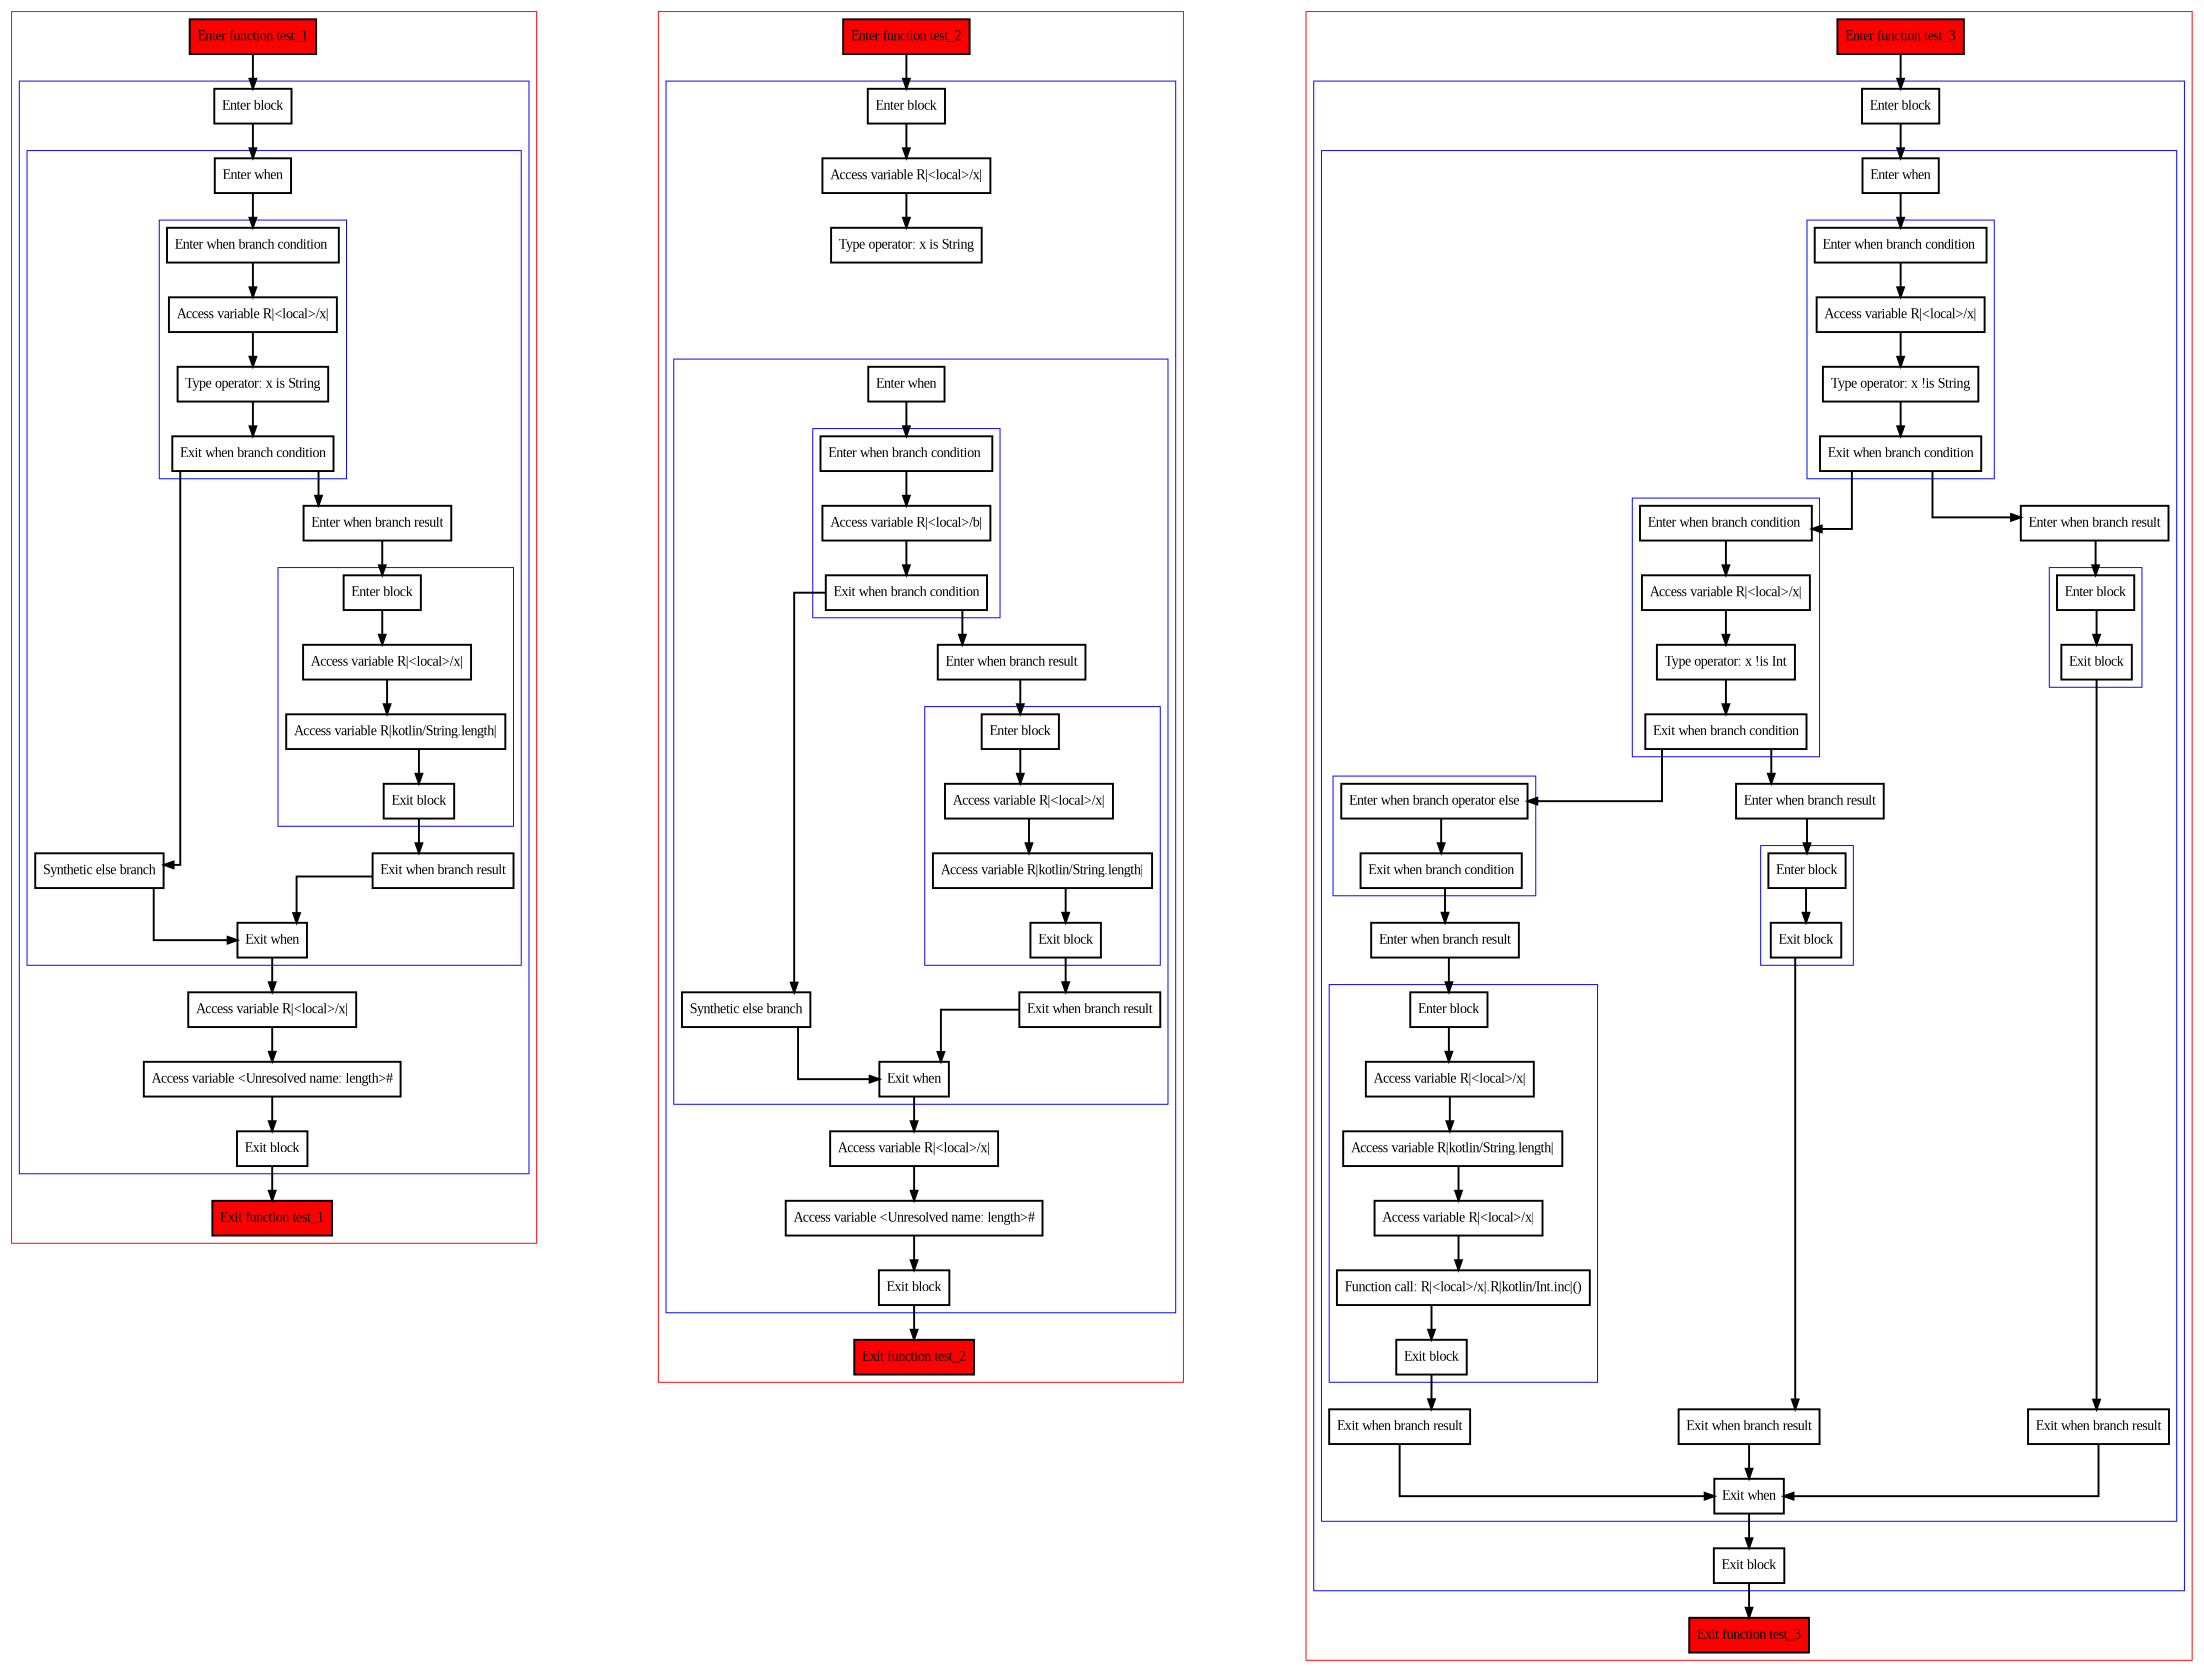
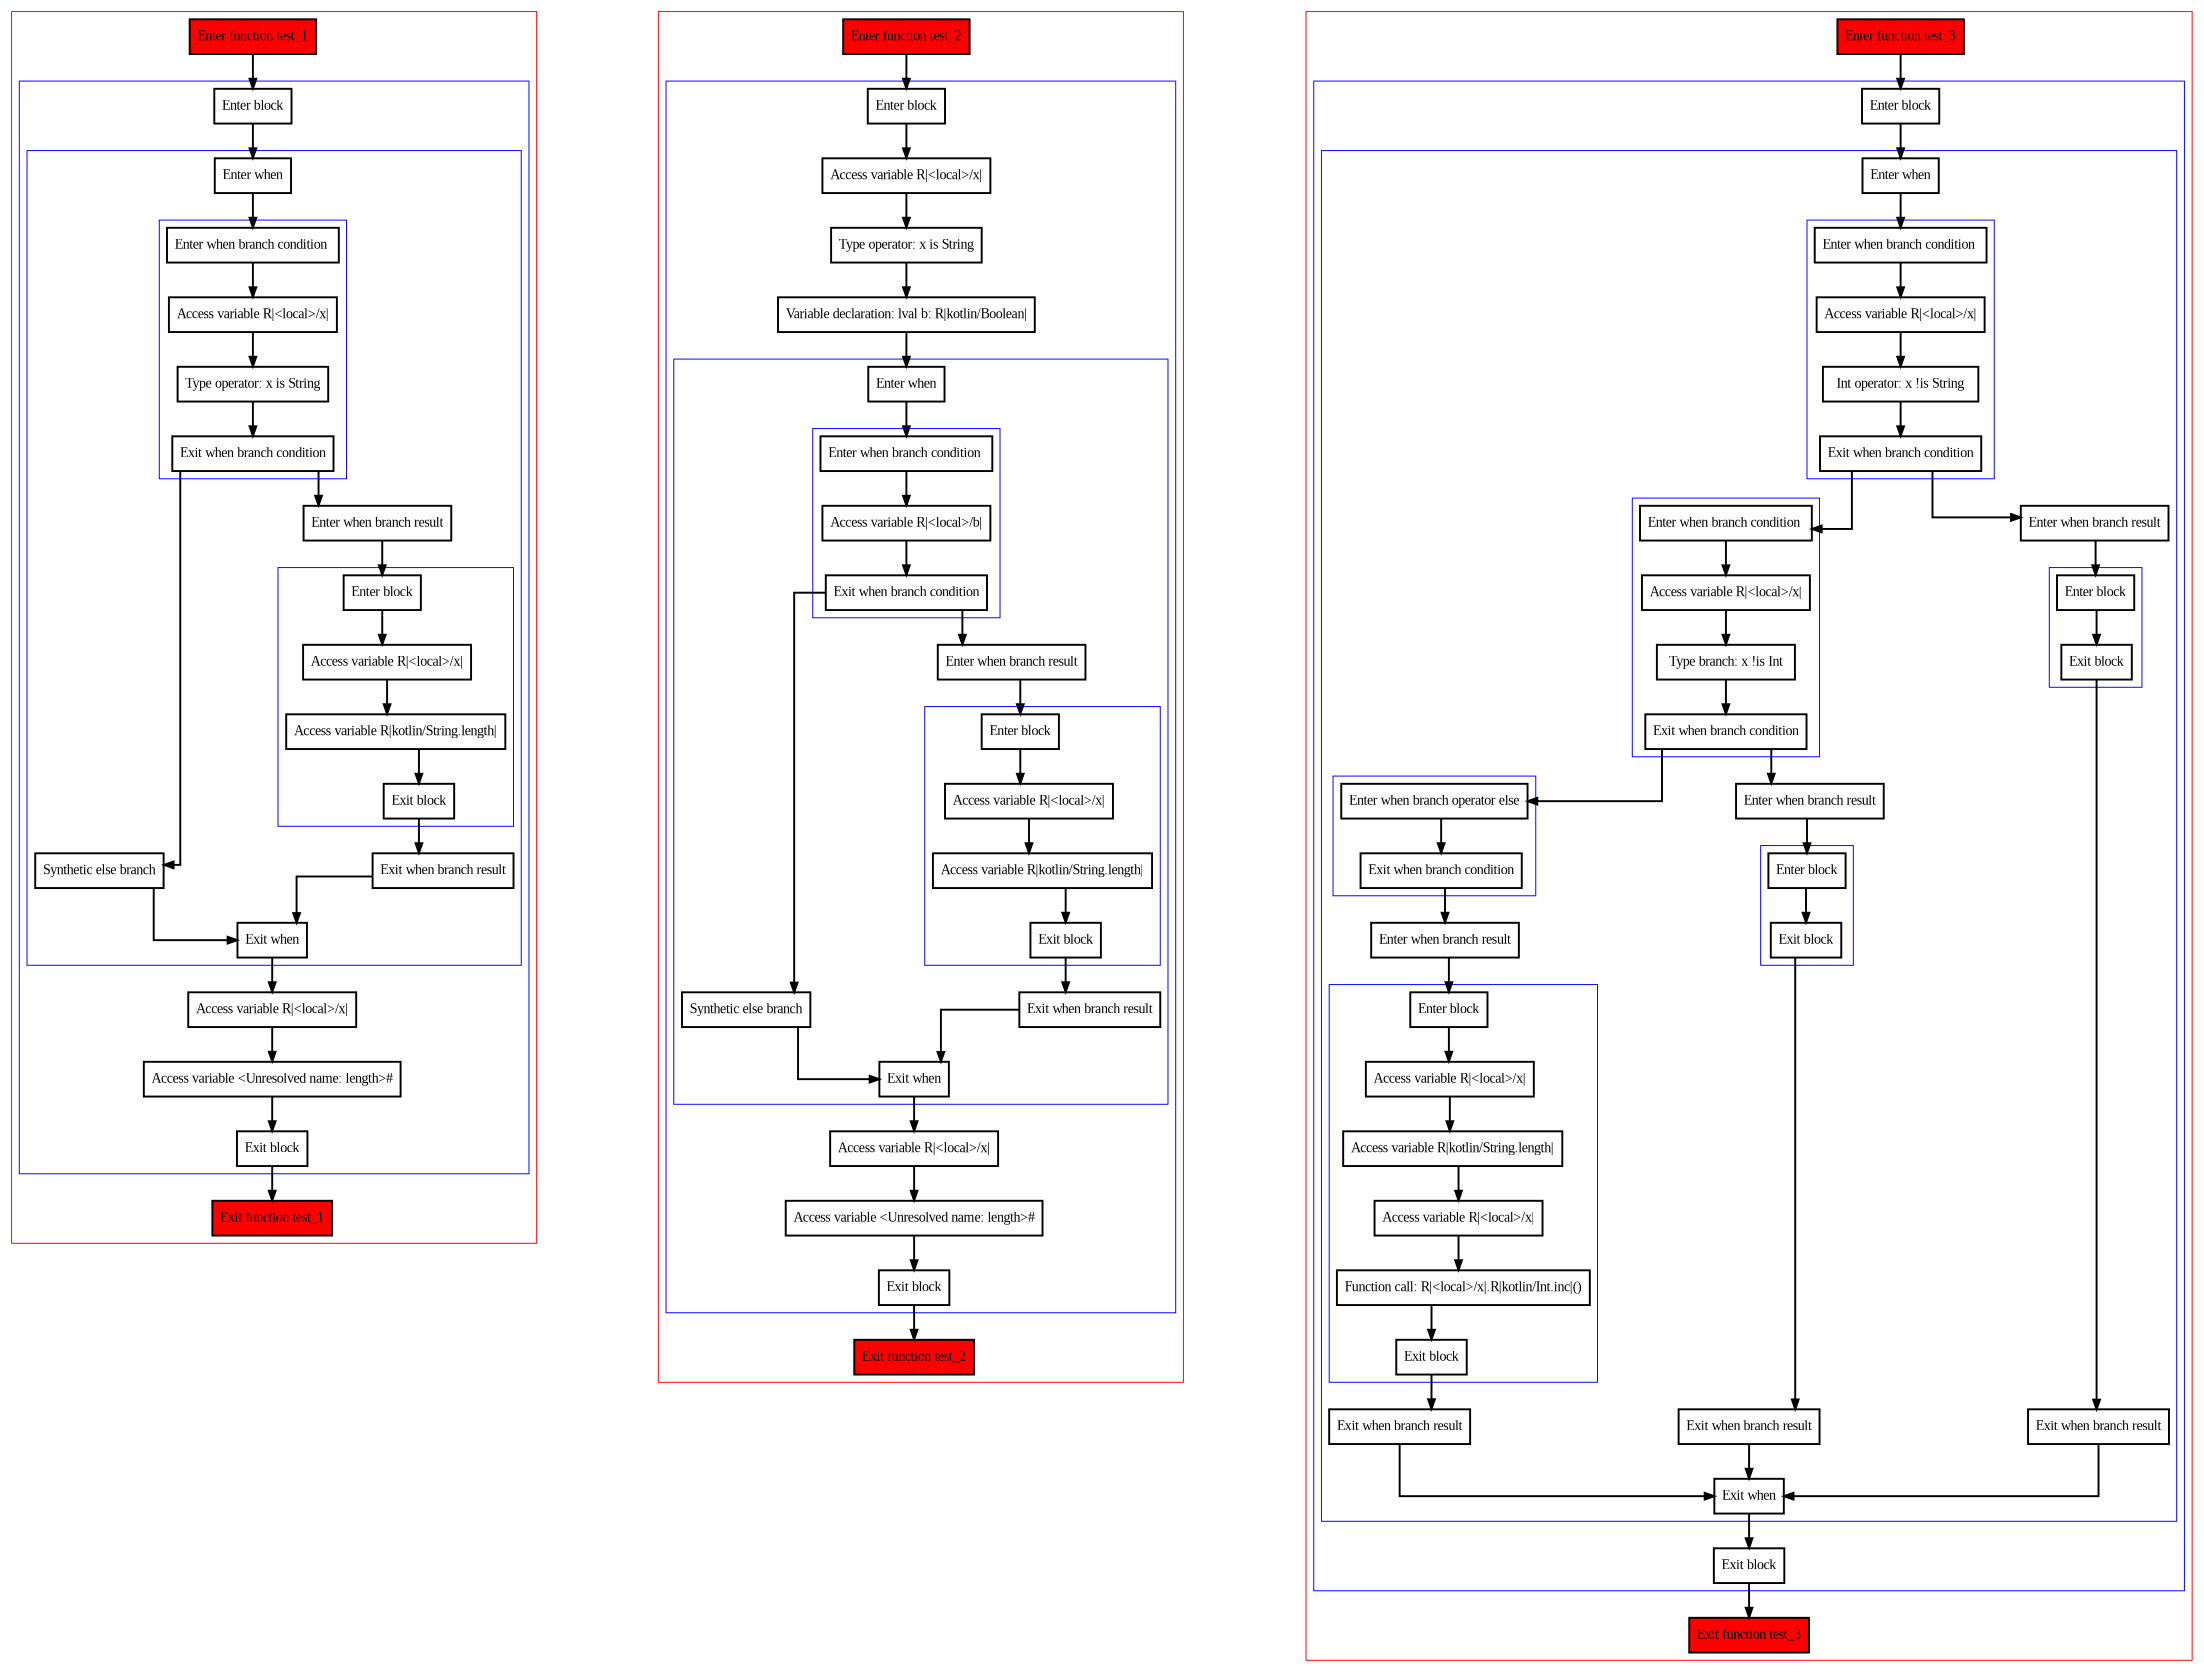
none -> (906, 315)
(1901, 384) -> (1901, 384)
(1726, 662) -> (1726, 662)
